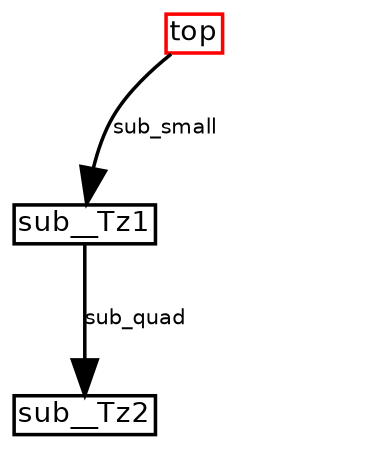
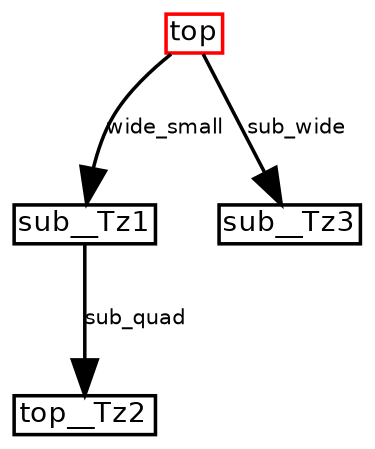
(166, 129) -> (166, 129)
none -> (290, 224)
(85, 415) -> (85, 415)
